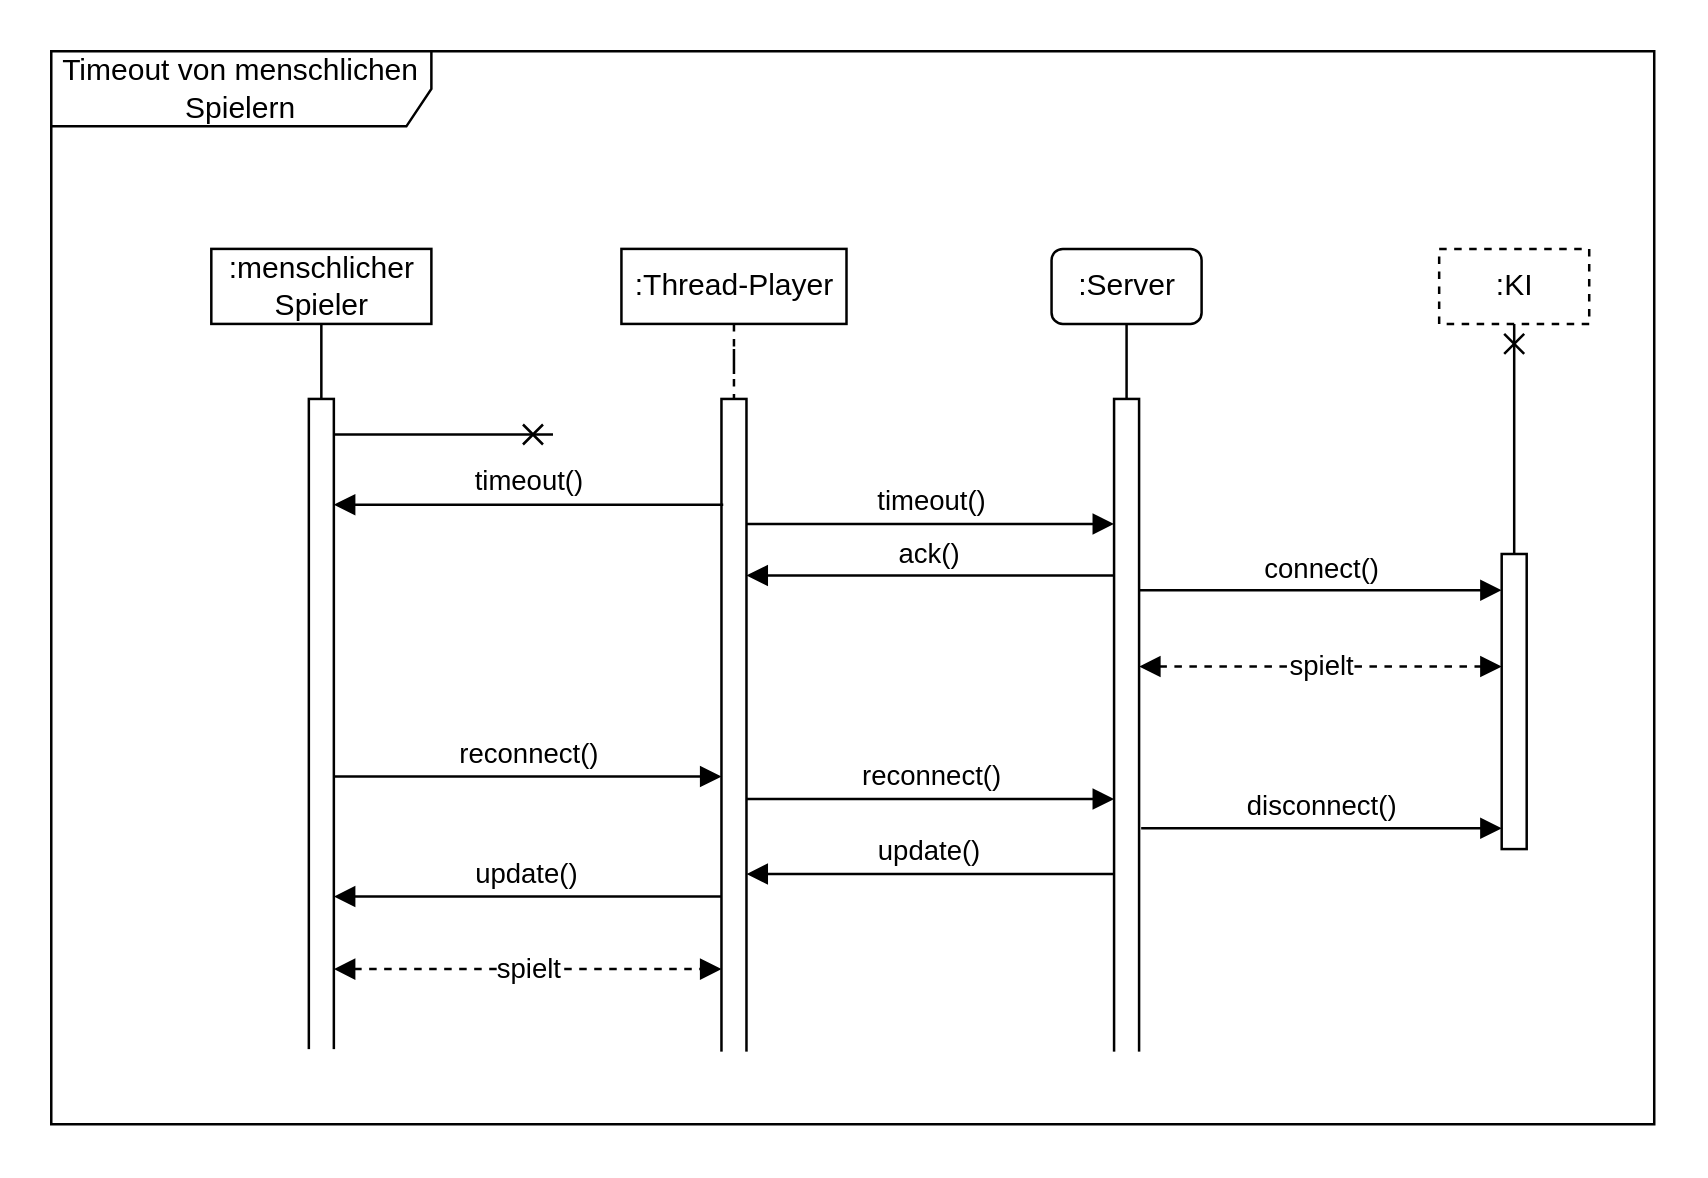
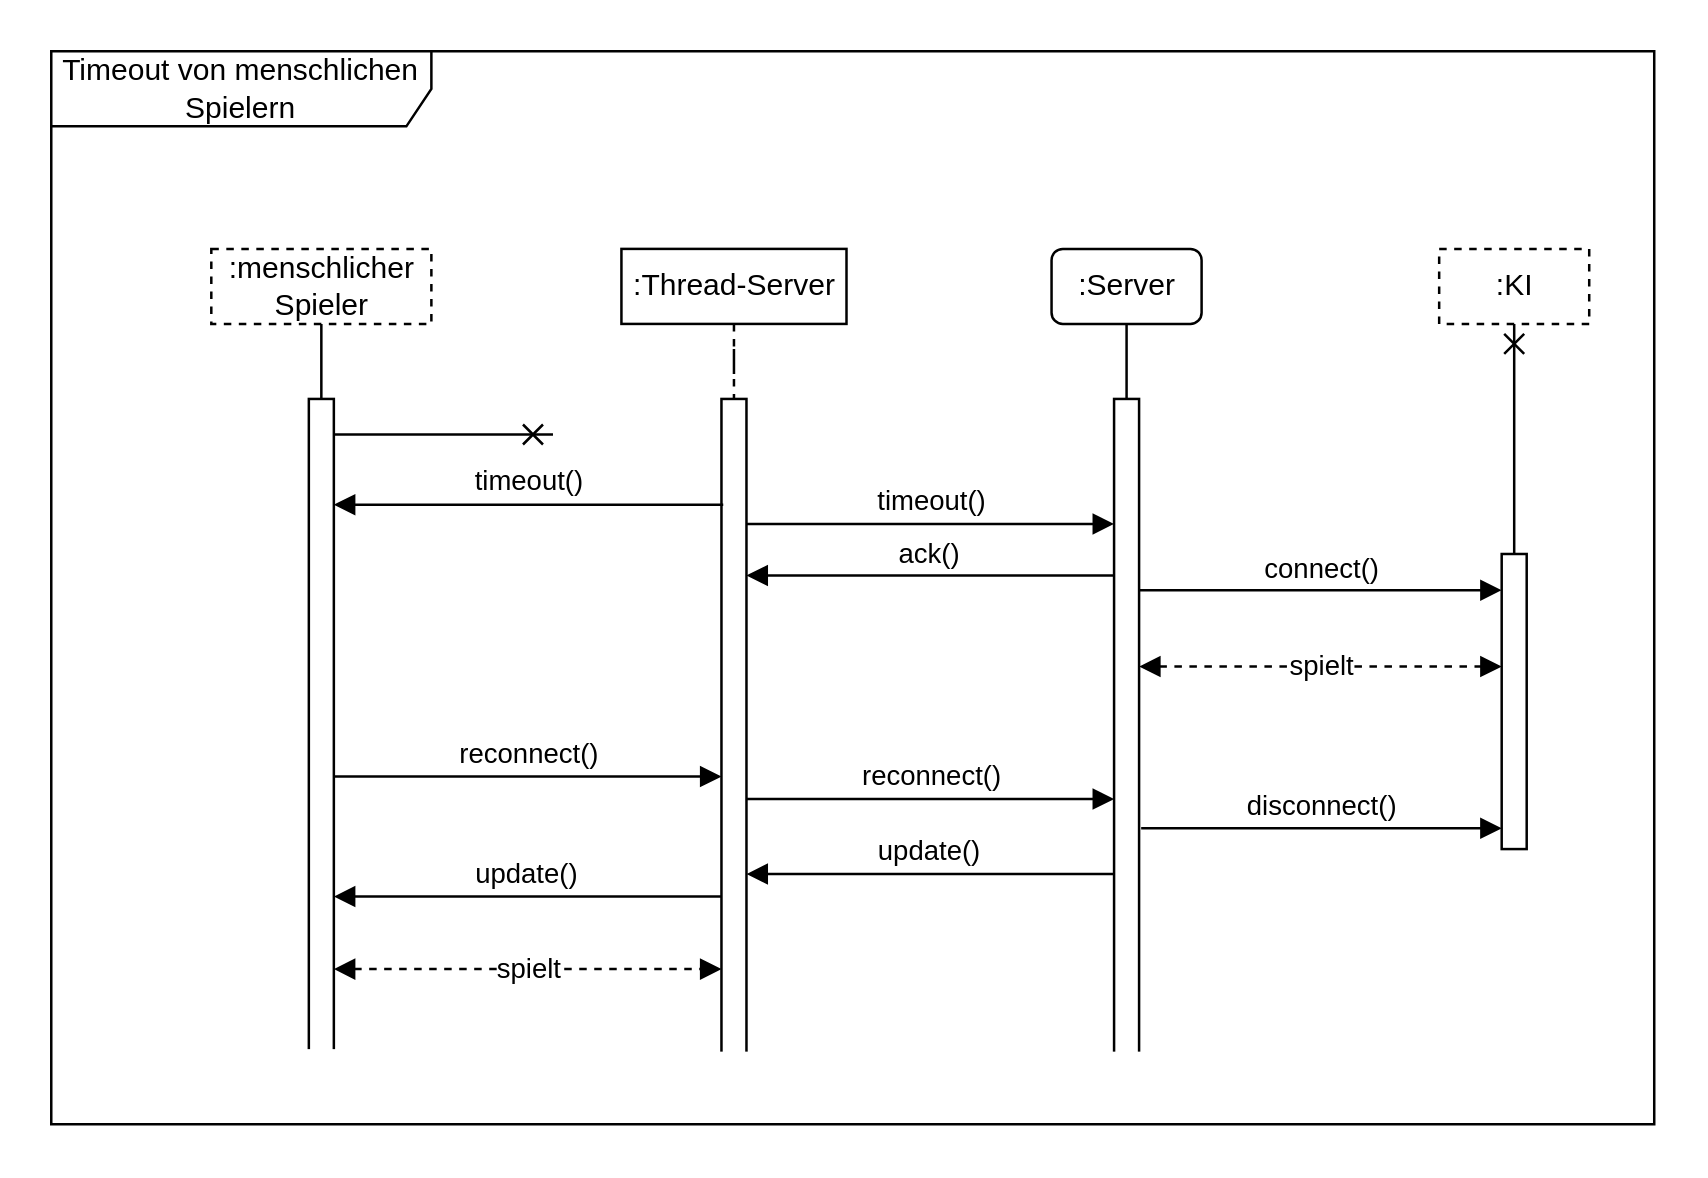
(321, 286) -> (321, 286)
(735, 286) -> (735, 286)
